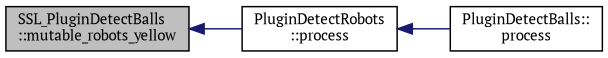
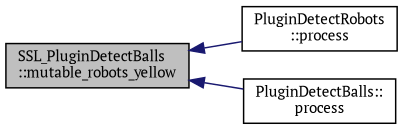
(431, 29) -> (224, 86)
